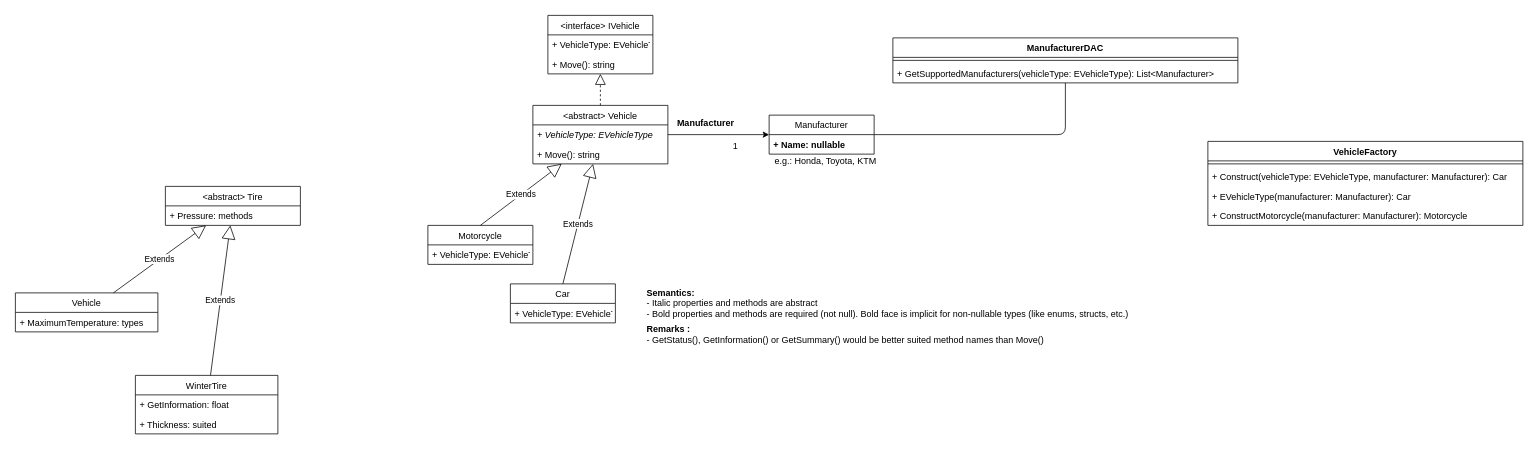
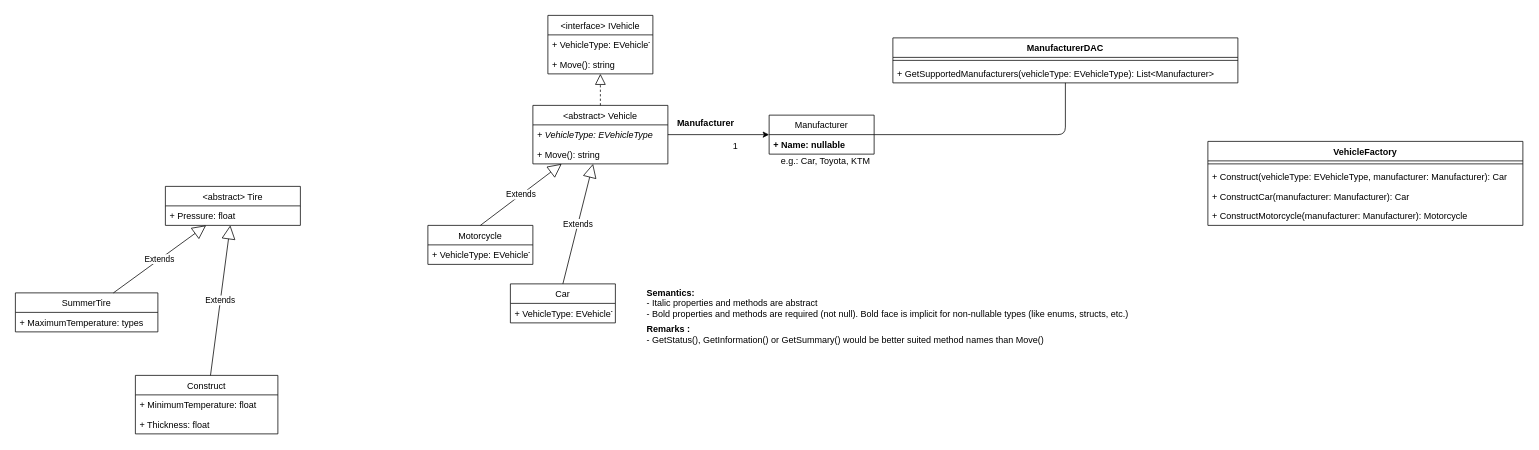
(826, 161) -> (826, 161)
(1322, 197) -> (1325, 197)
(214, 216) -> (208, 216)
(86, 303) -> (86, 303)
(206, 386) -> (206, 386)
(192, 405) -> (201, 405)
(182, 425) -> (179, 425)
